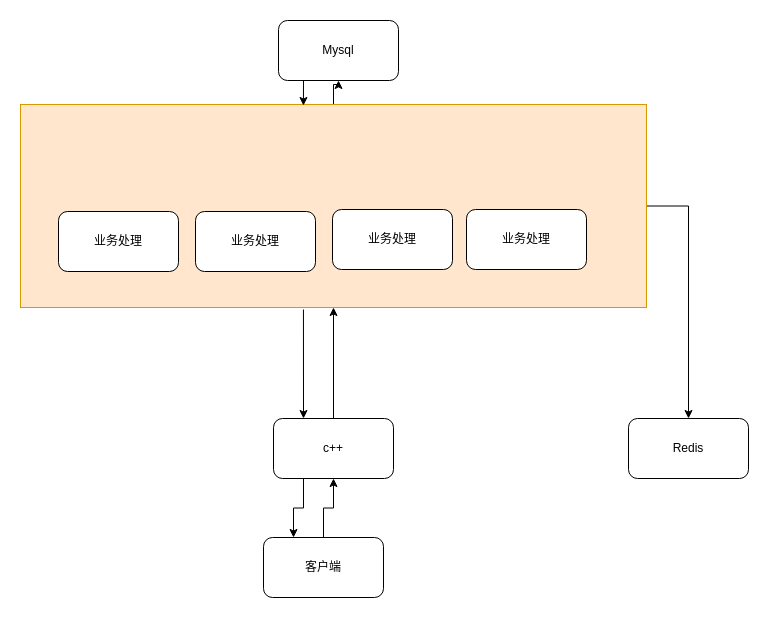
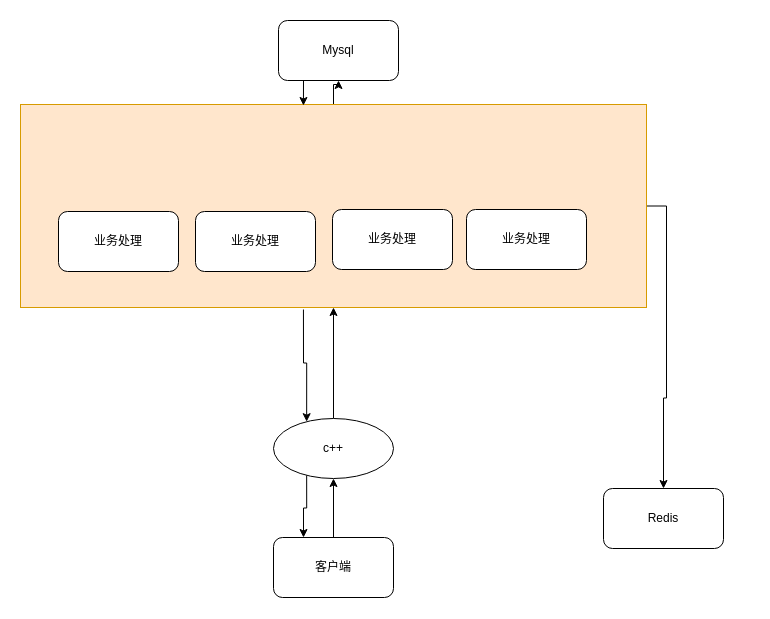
(334, 449) -> (334, 449)
(689, 449) -> (664, 519)
(324, 568) -> (334, 568)
